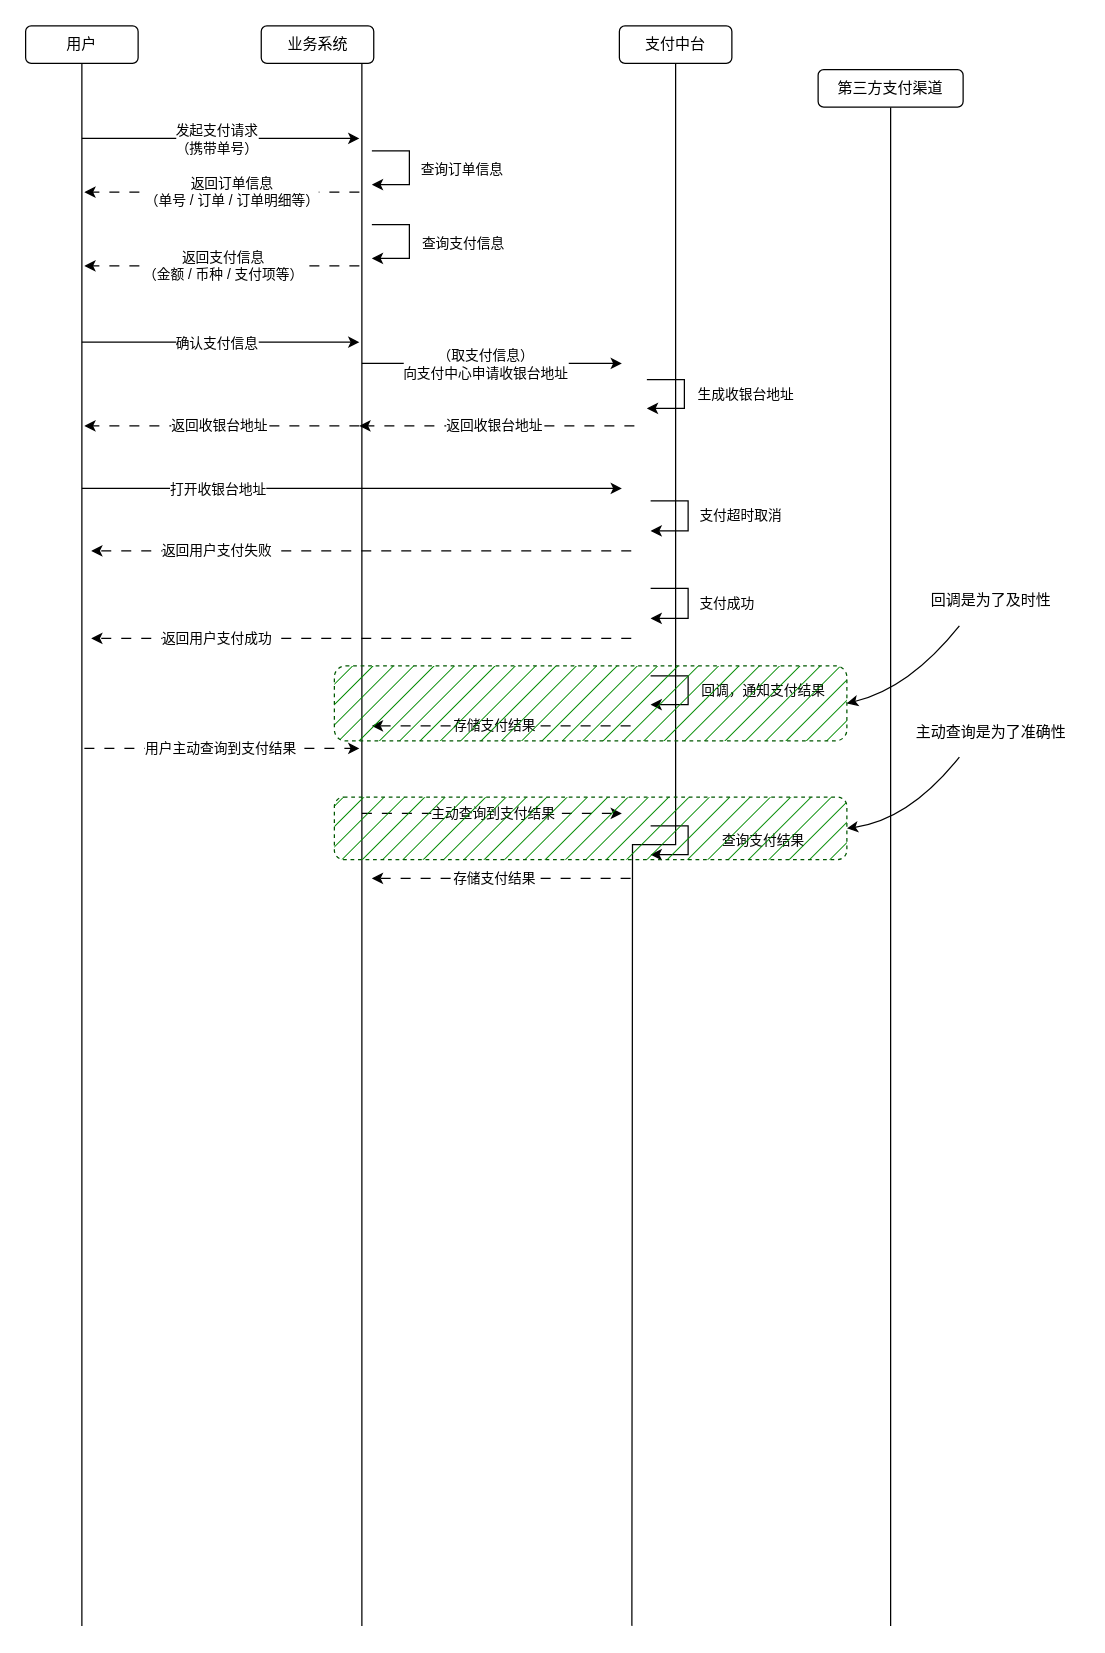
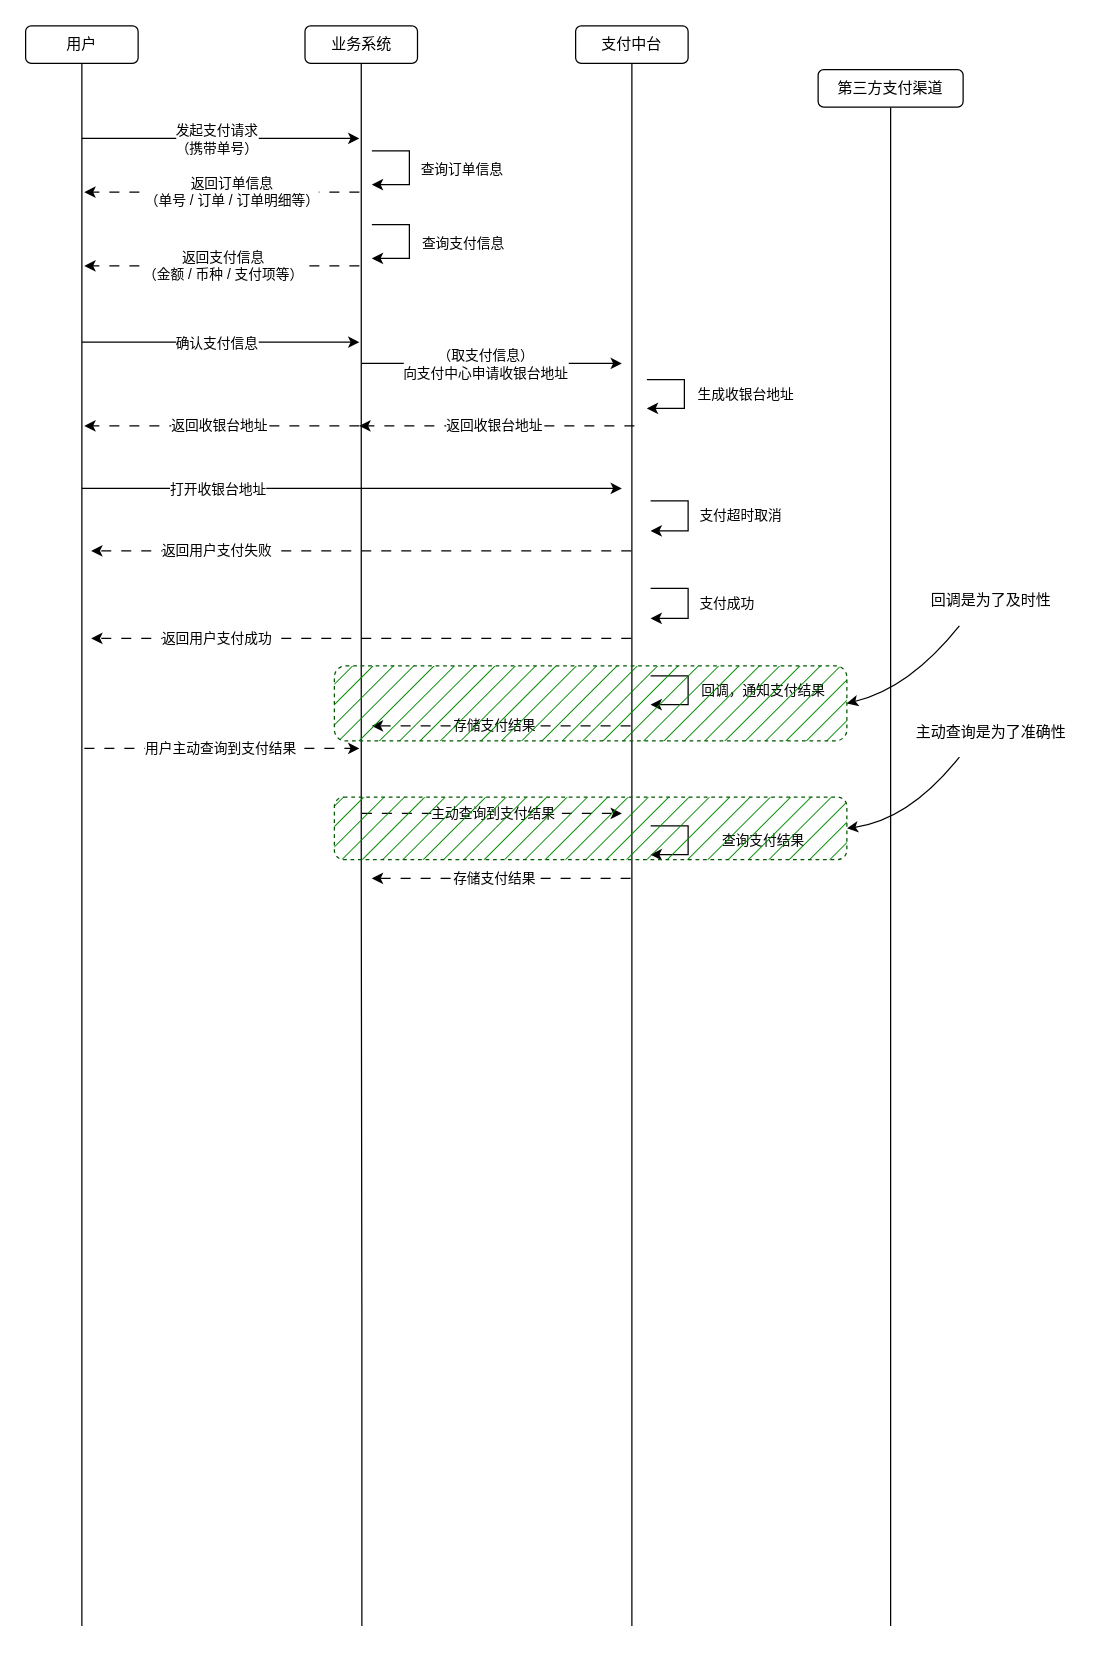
(318, 44) -> (361, 44)
(676, 44) -> (632, 44)
